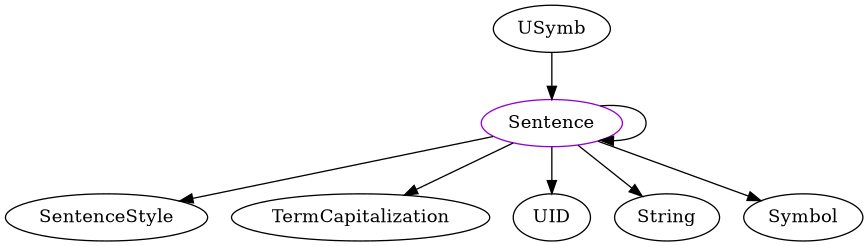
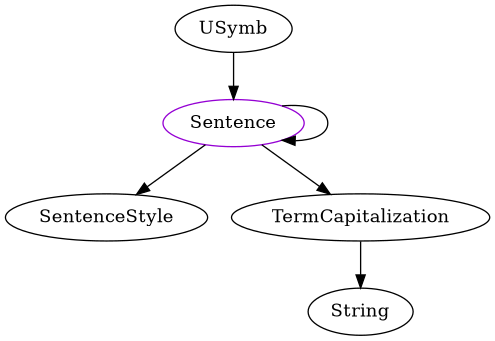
(605, 167) -> (361, 258)
(552, 217) -> none
(803, 217) -> none
